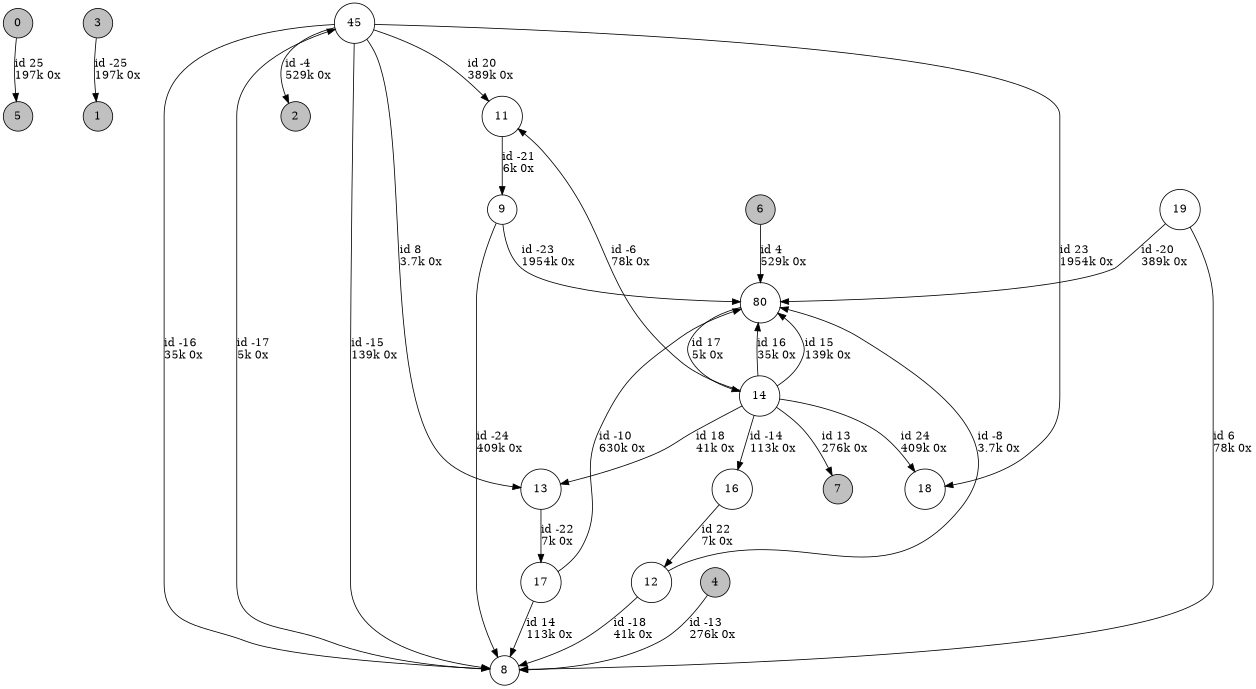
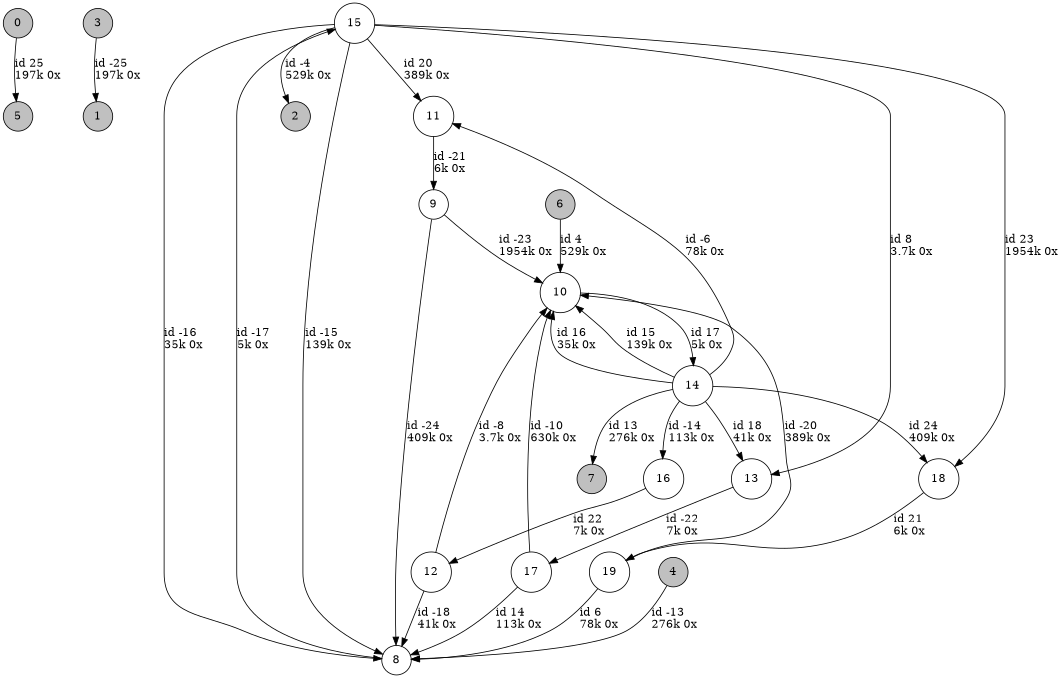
(355, 23) -> (355, 23)
(760, 303) -> (560, 293)
none -> (784, 548)
